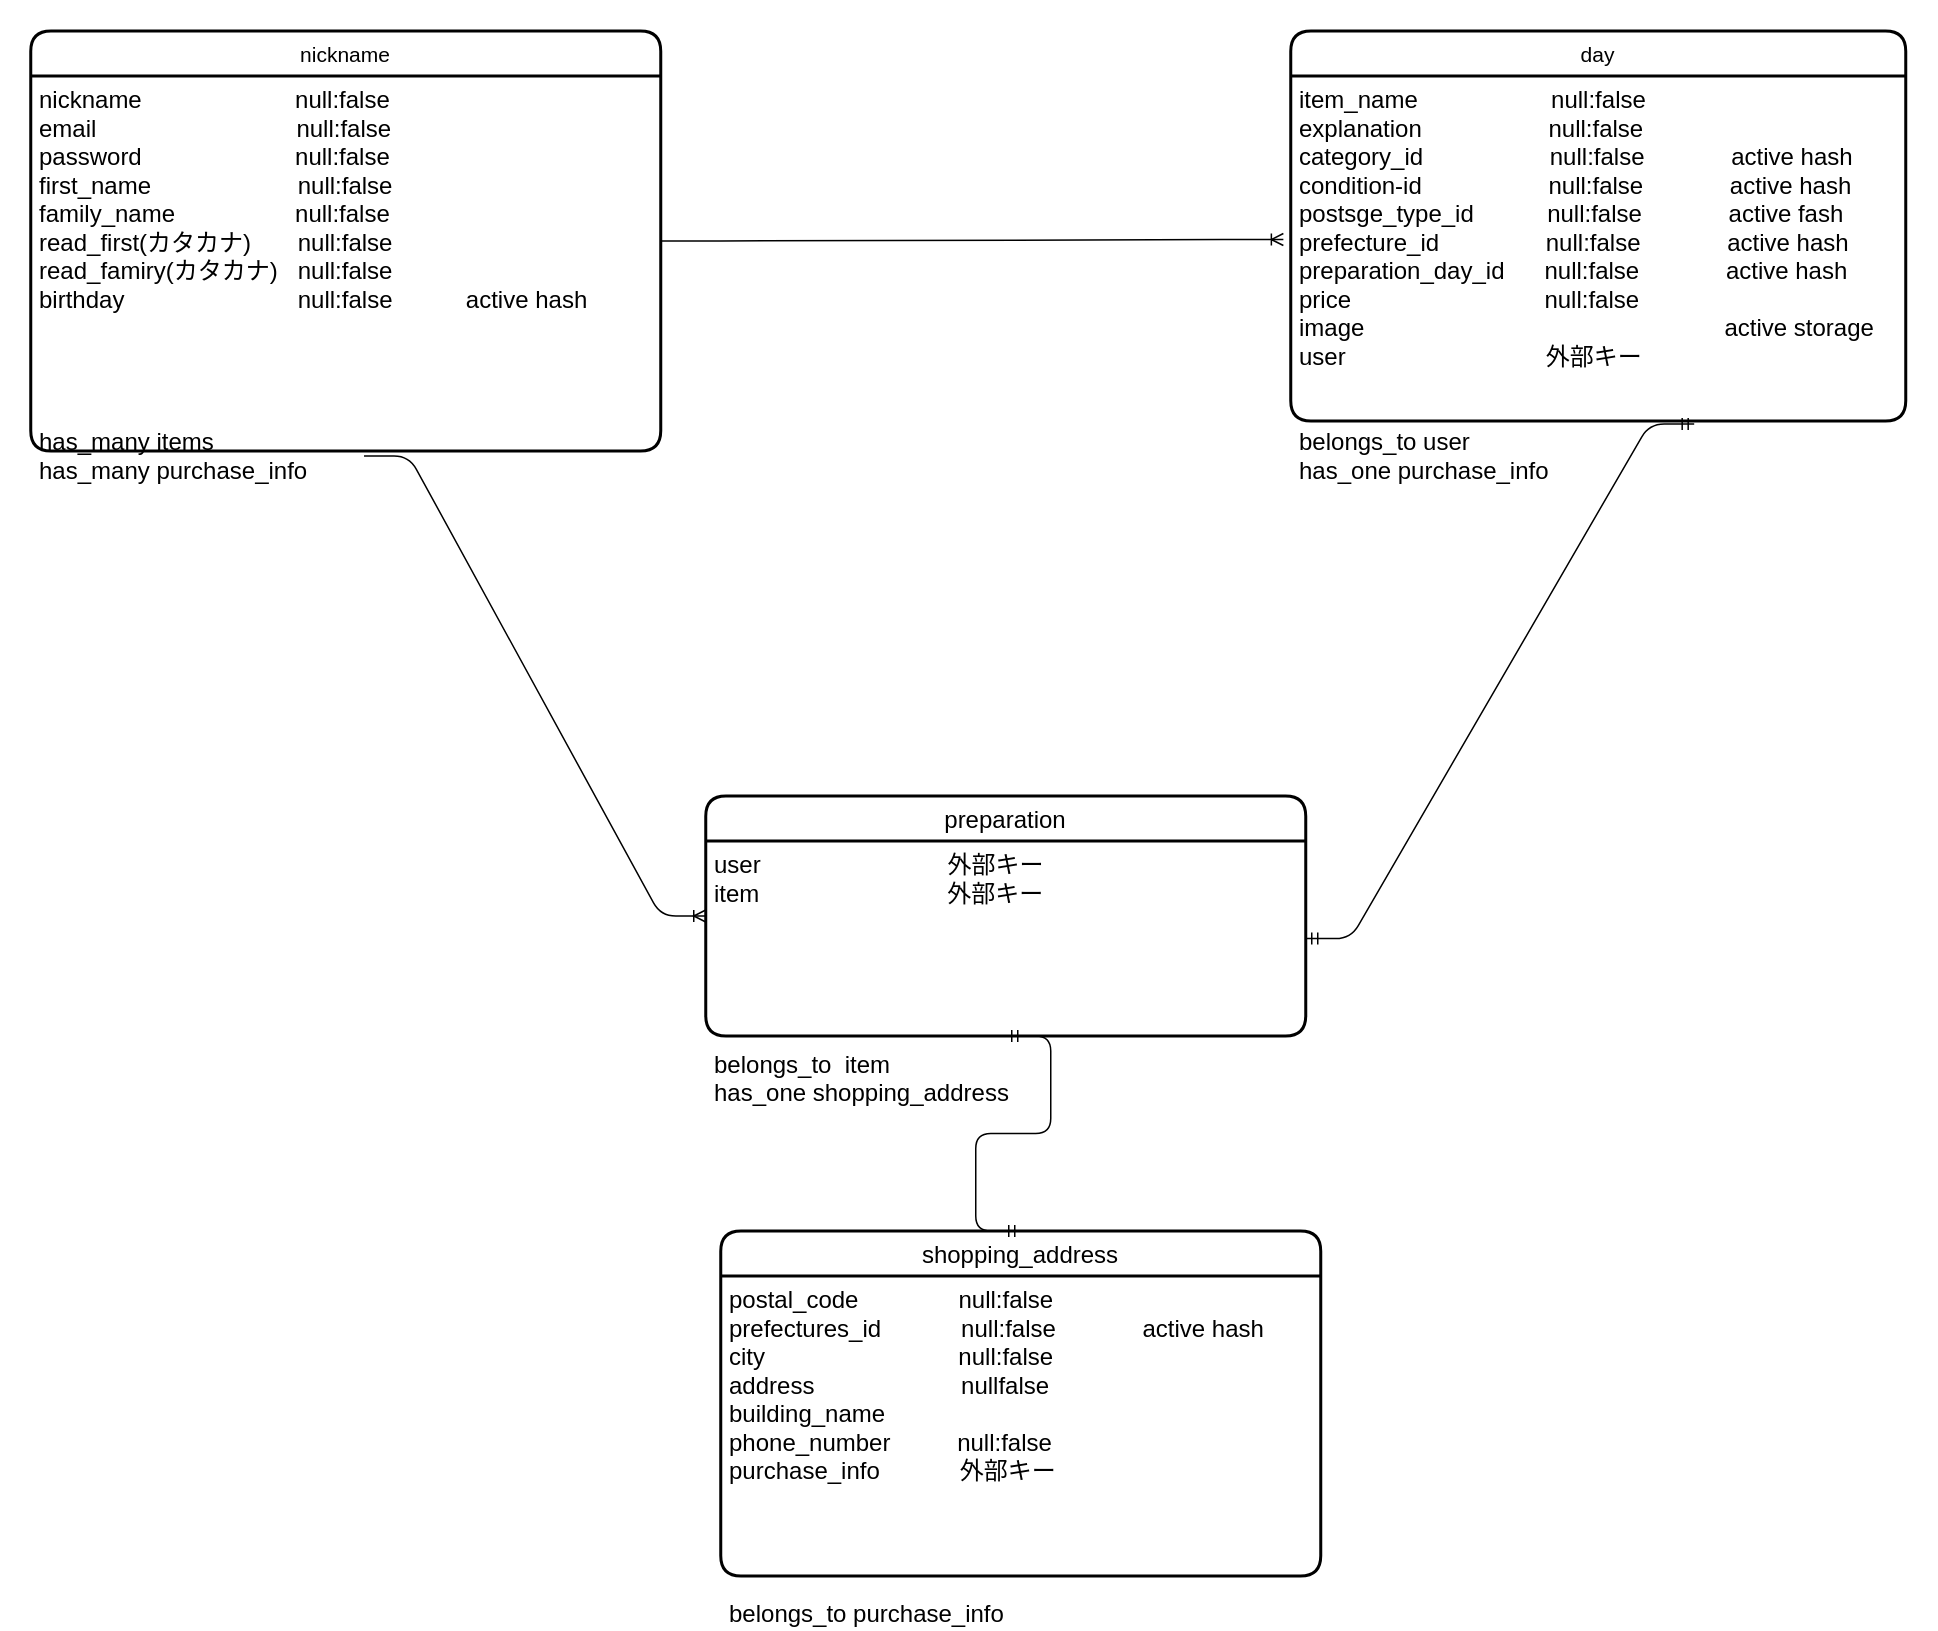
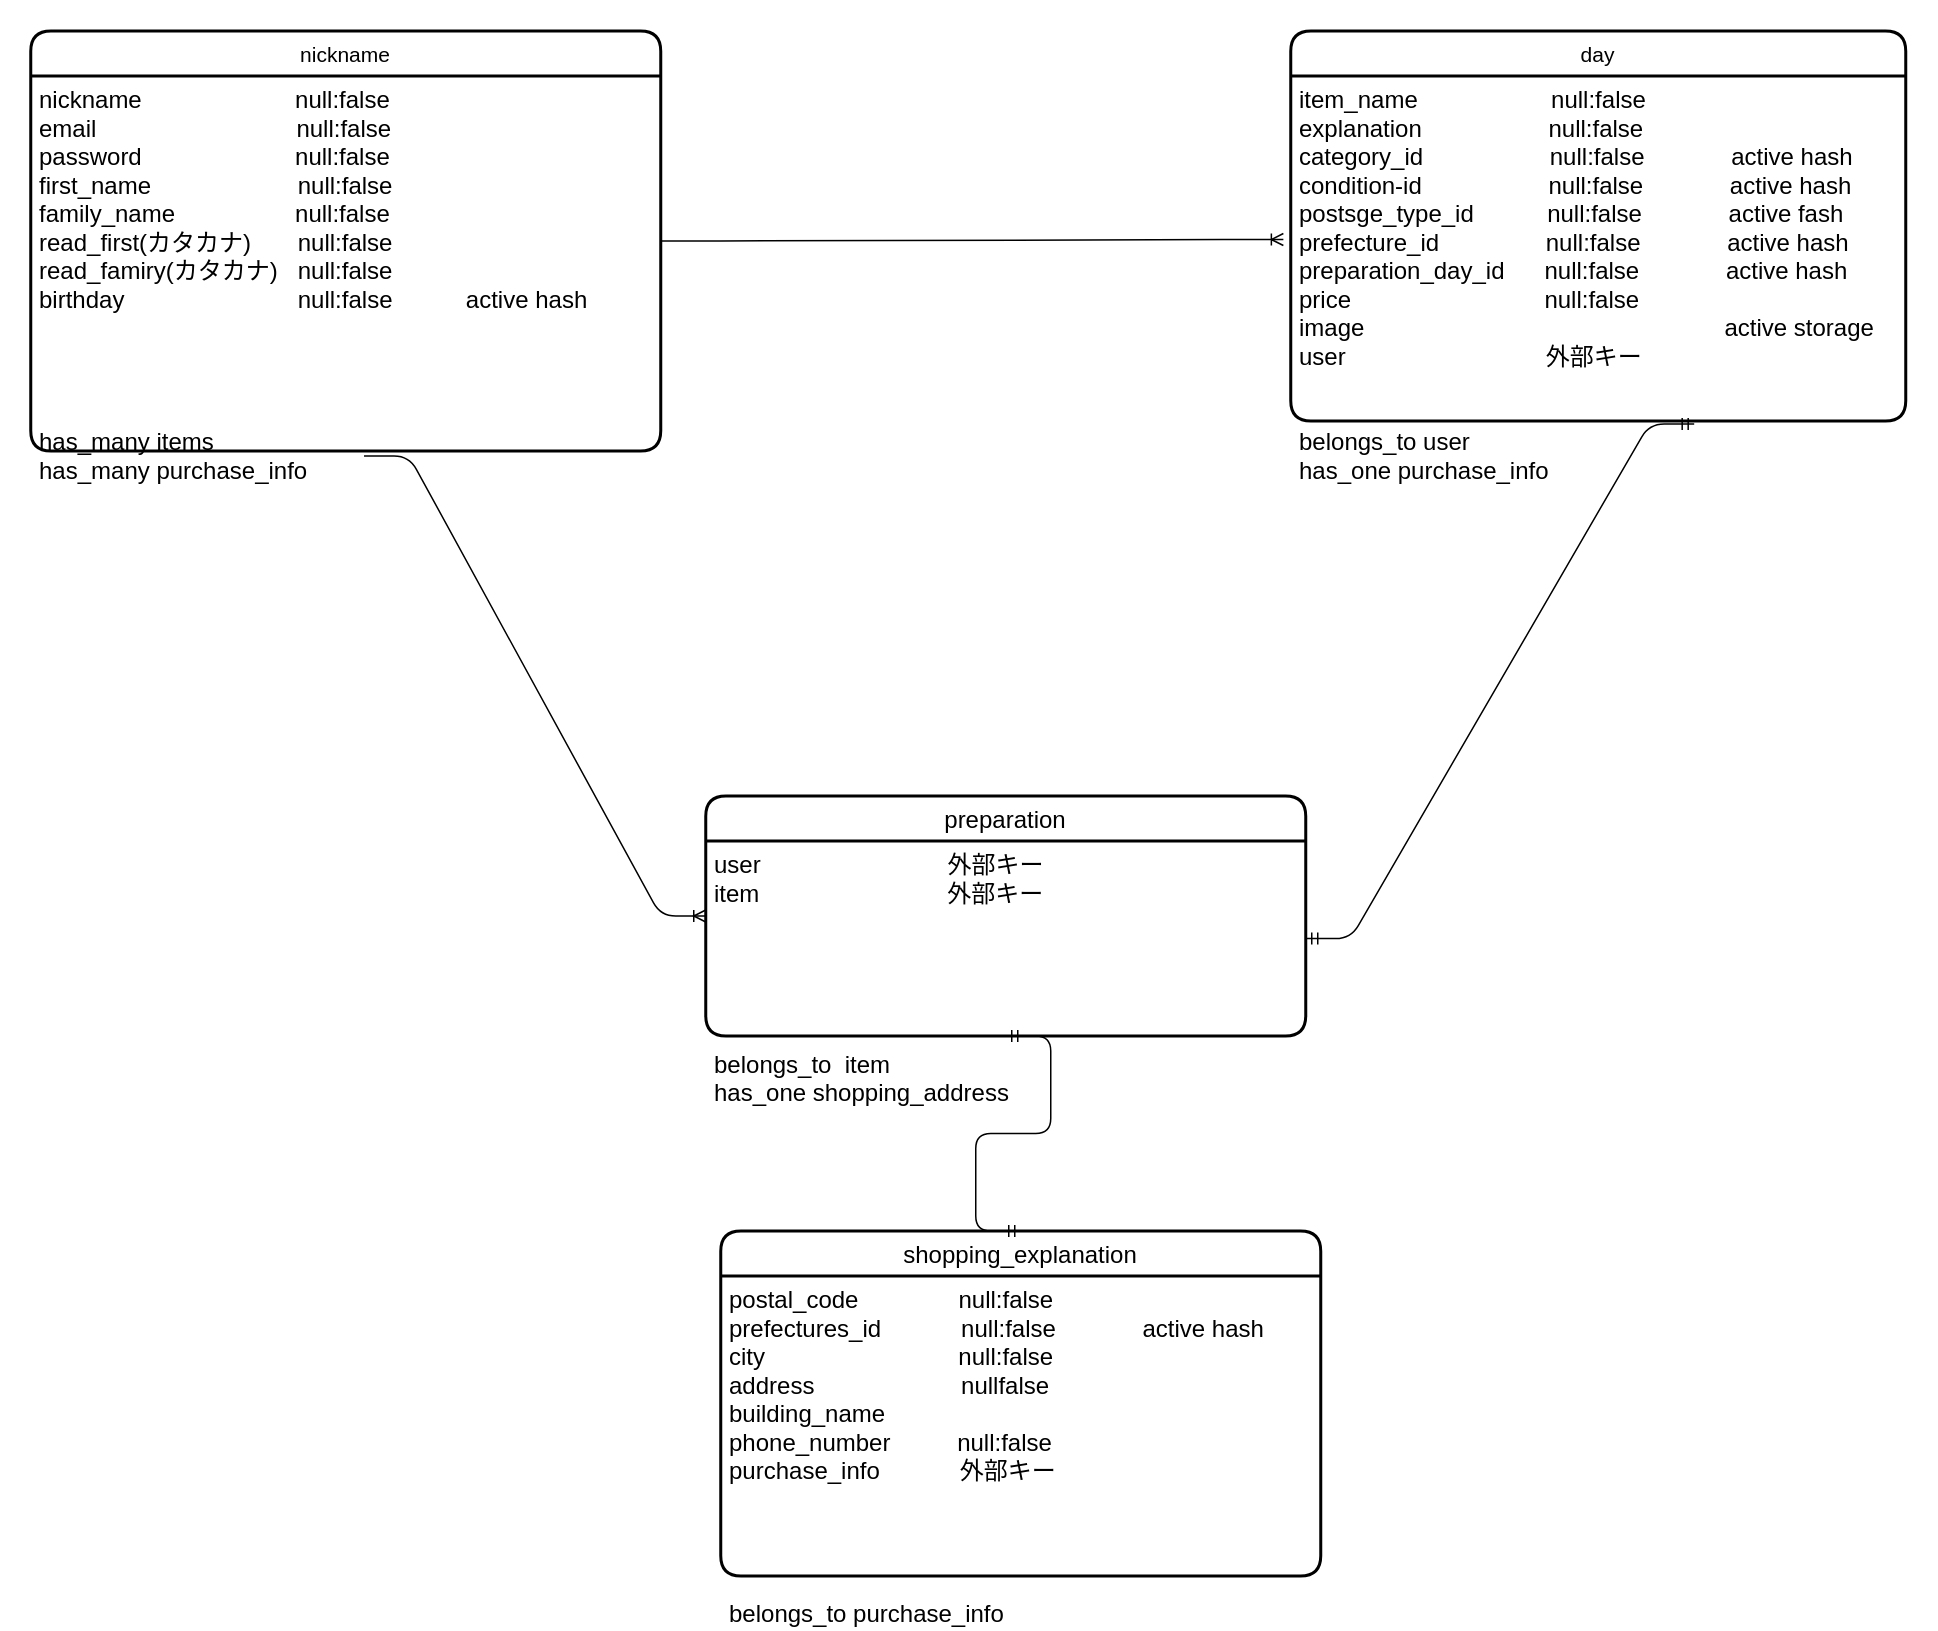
(1020, 1255) -> (1020, 1255)
